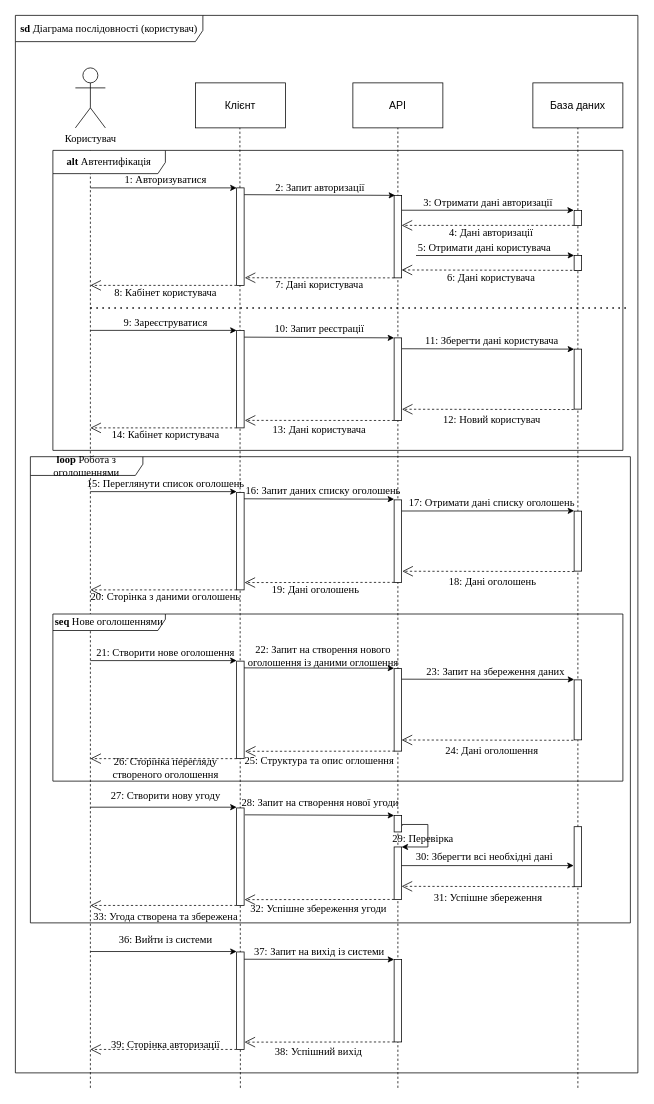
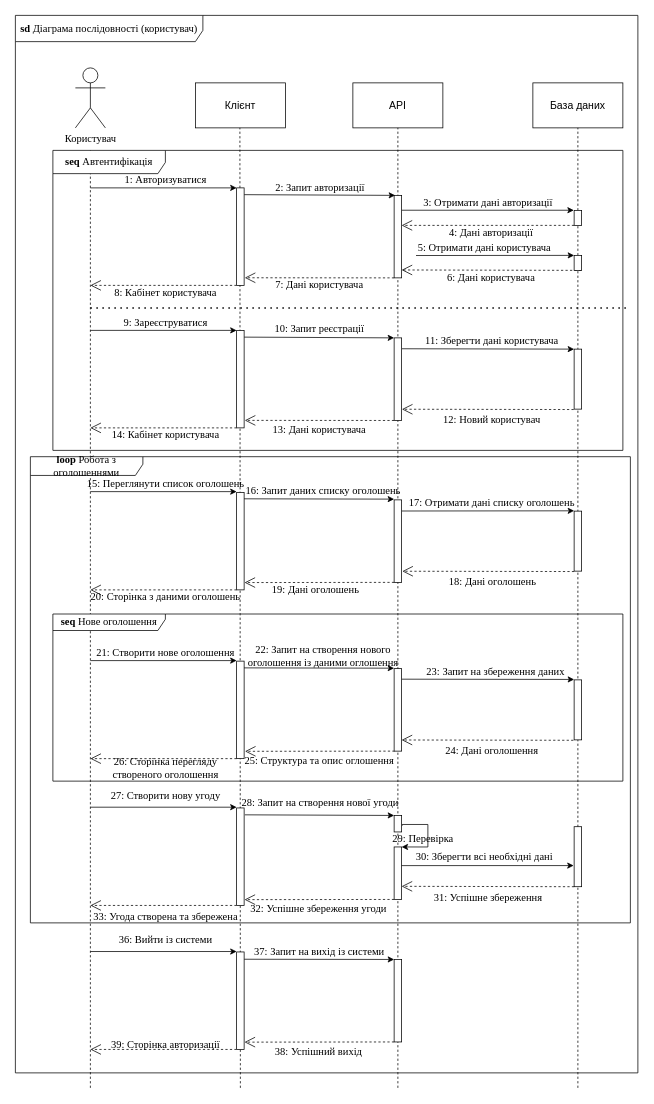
(109, 162) -> (109, 162)
(109, 622) -> (109, 622)
